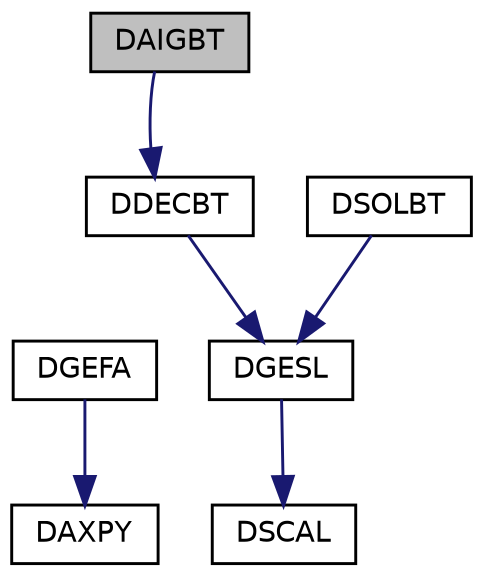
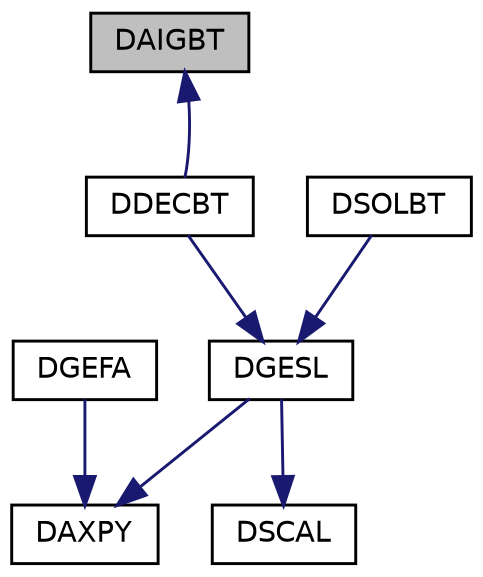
(150, 110) -> (189, 139)
none -> (195, 443)
